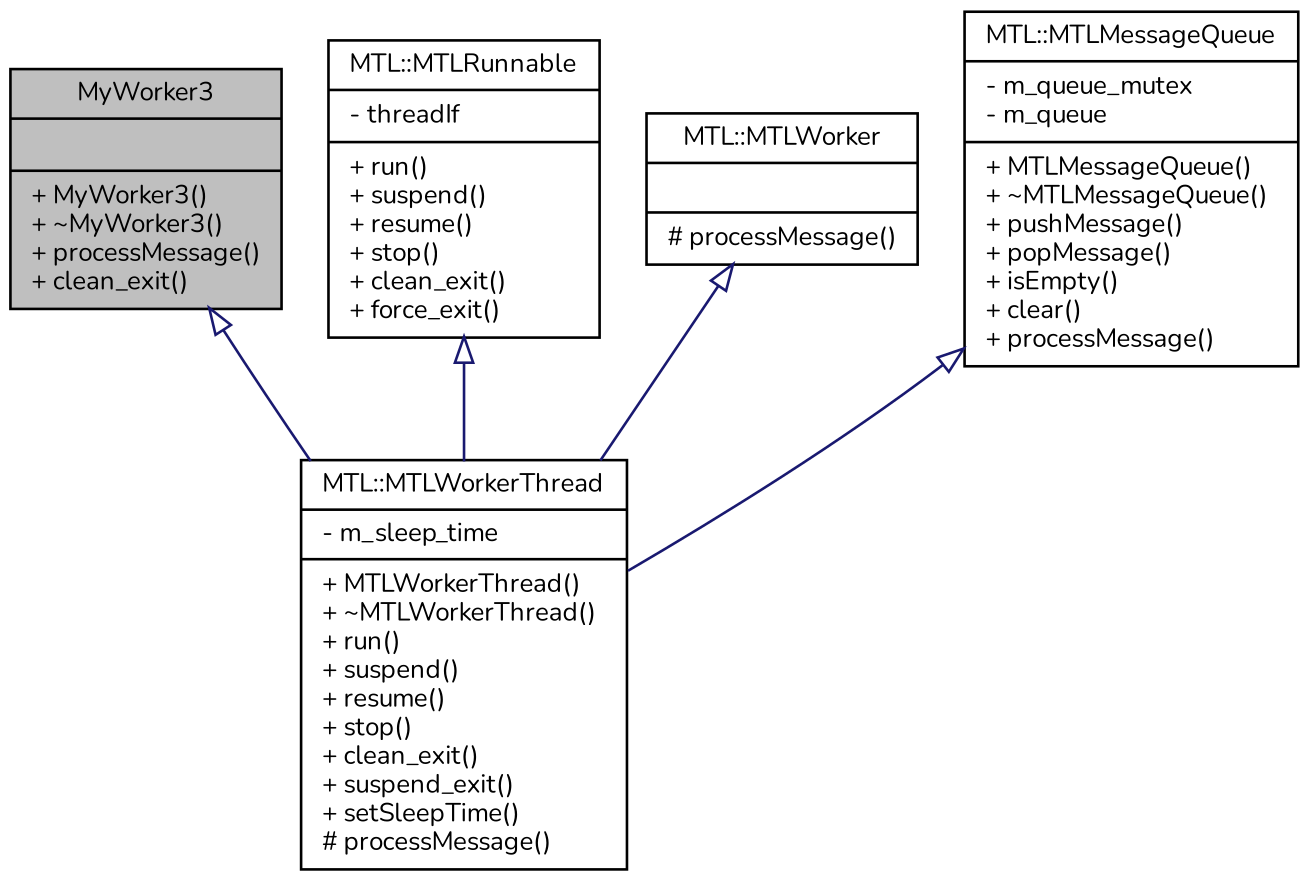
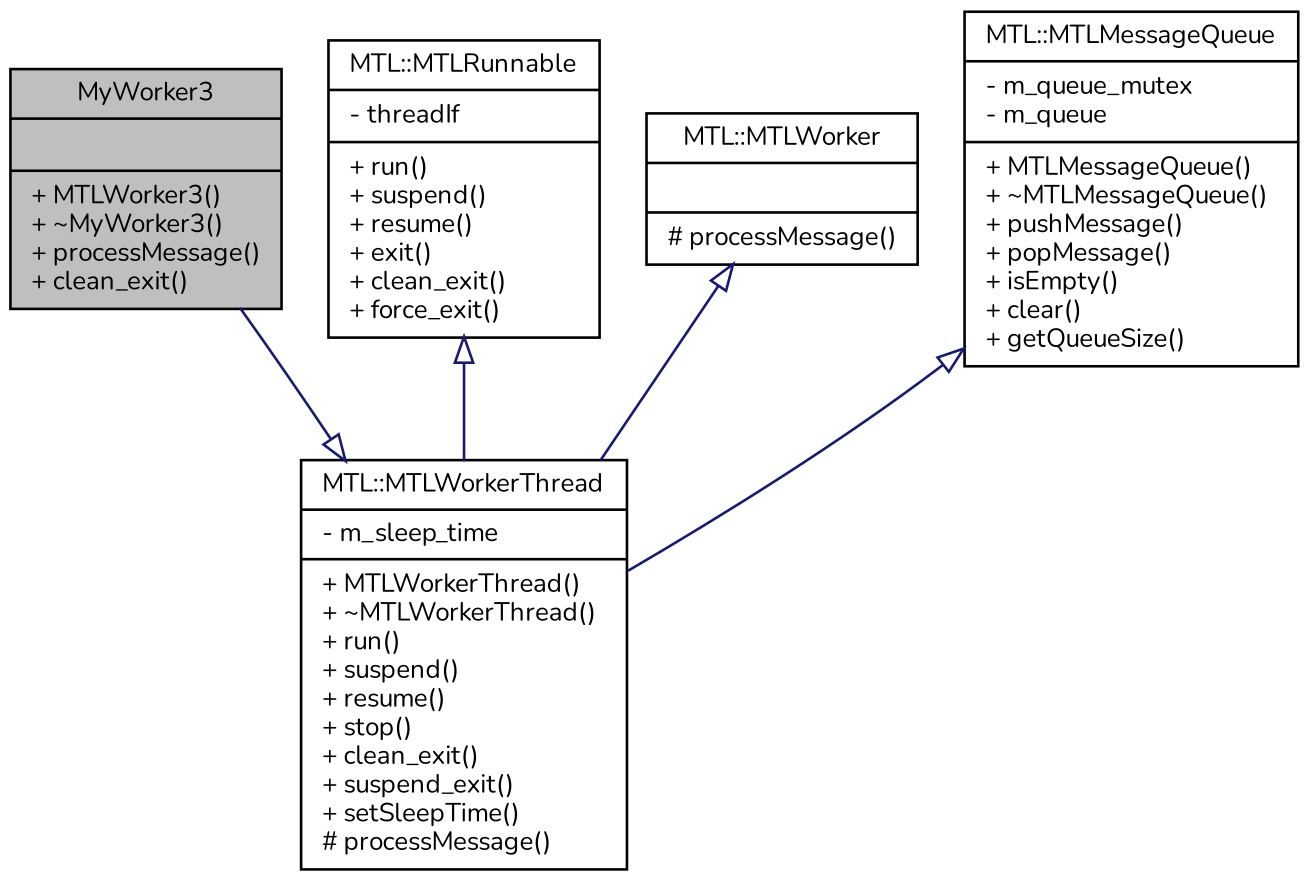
(120, 196) -> (126, 196)
(395, 253) -> (391, 253)
(1100, 339) -> (1086, 339)
(267, 396) -> (286, 373)
